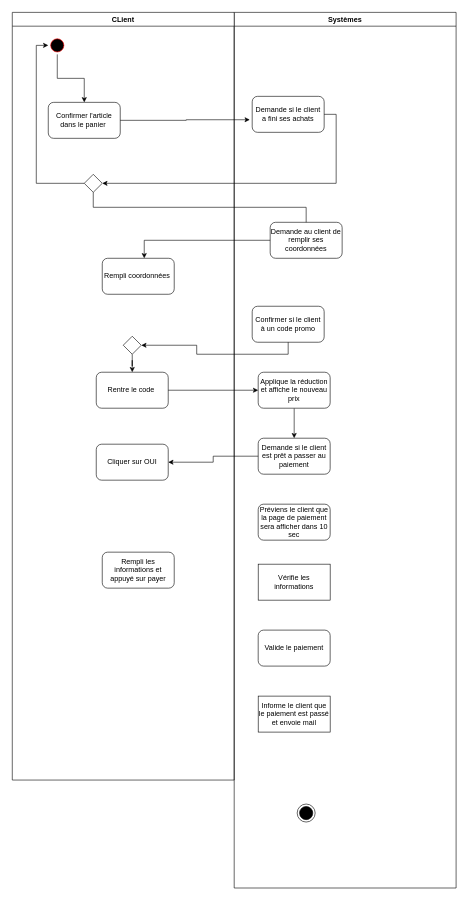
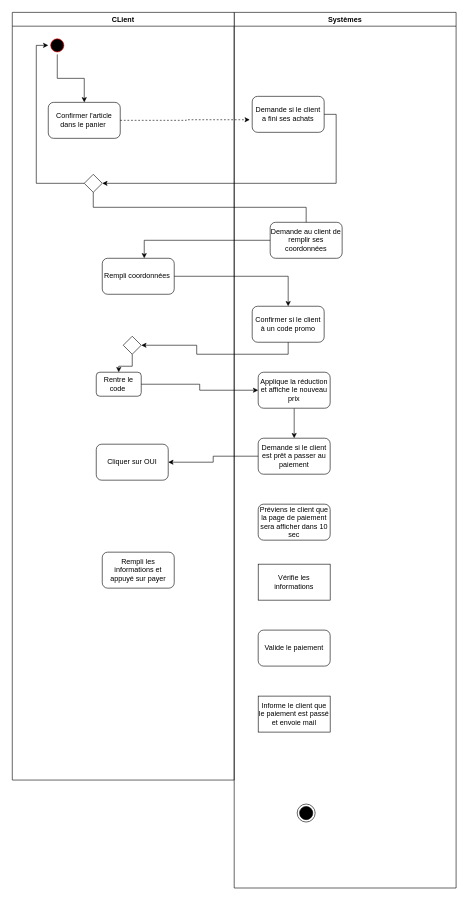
(183, 120) -> (183, 120)
none -> (287, 276)
(132, 390) -> (119, 384)
